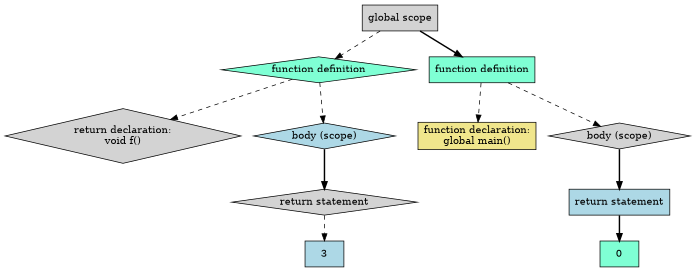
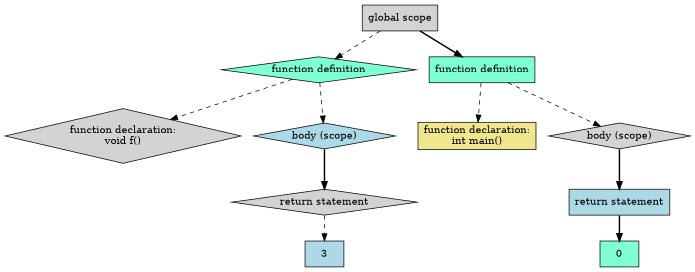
(123, 136) -> (123, 136)
(477, 136) -> (477, 136)
